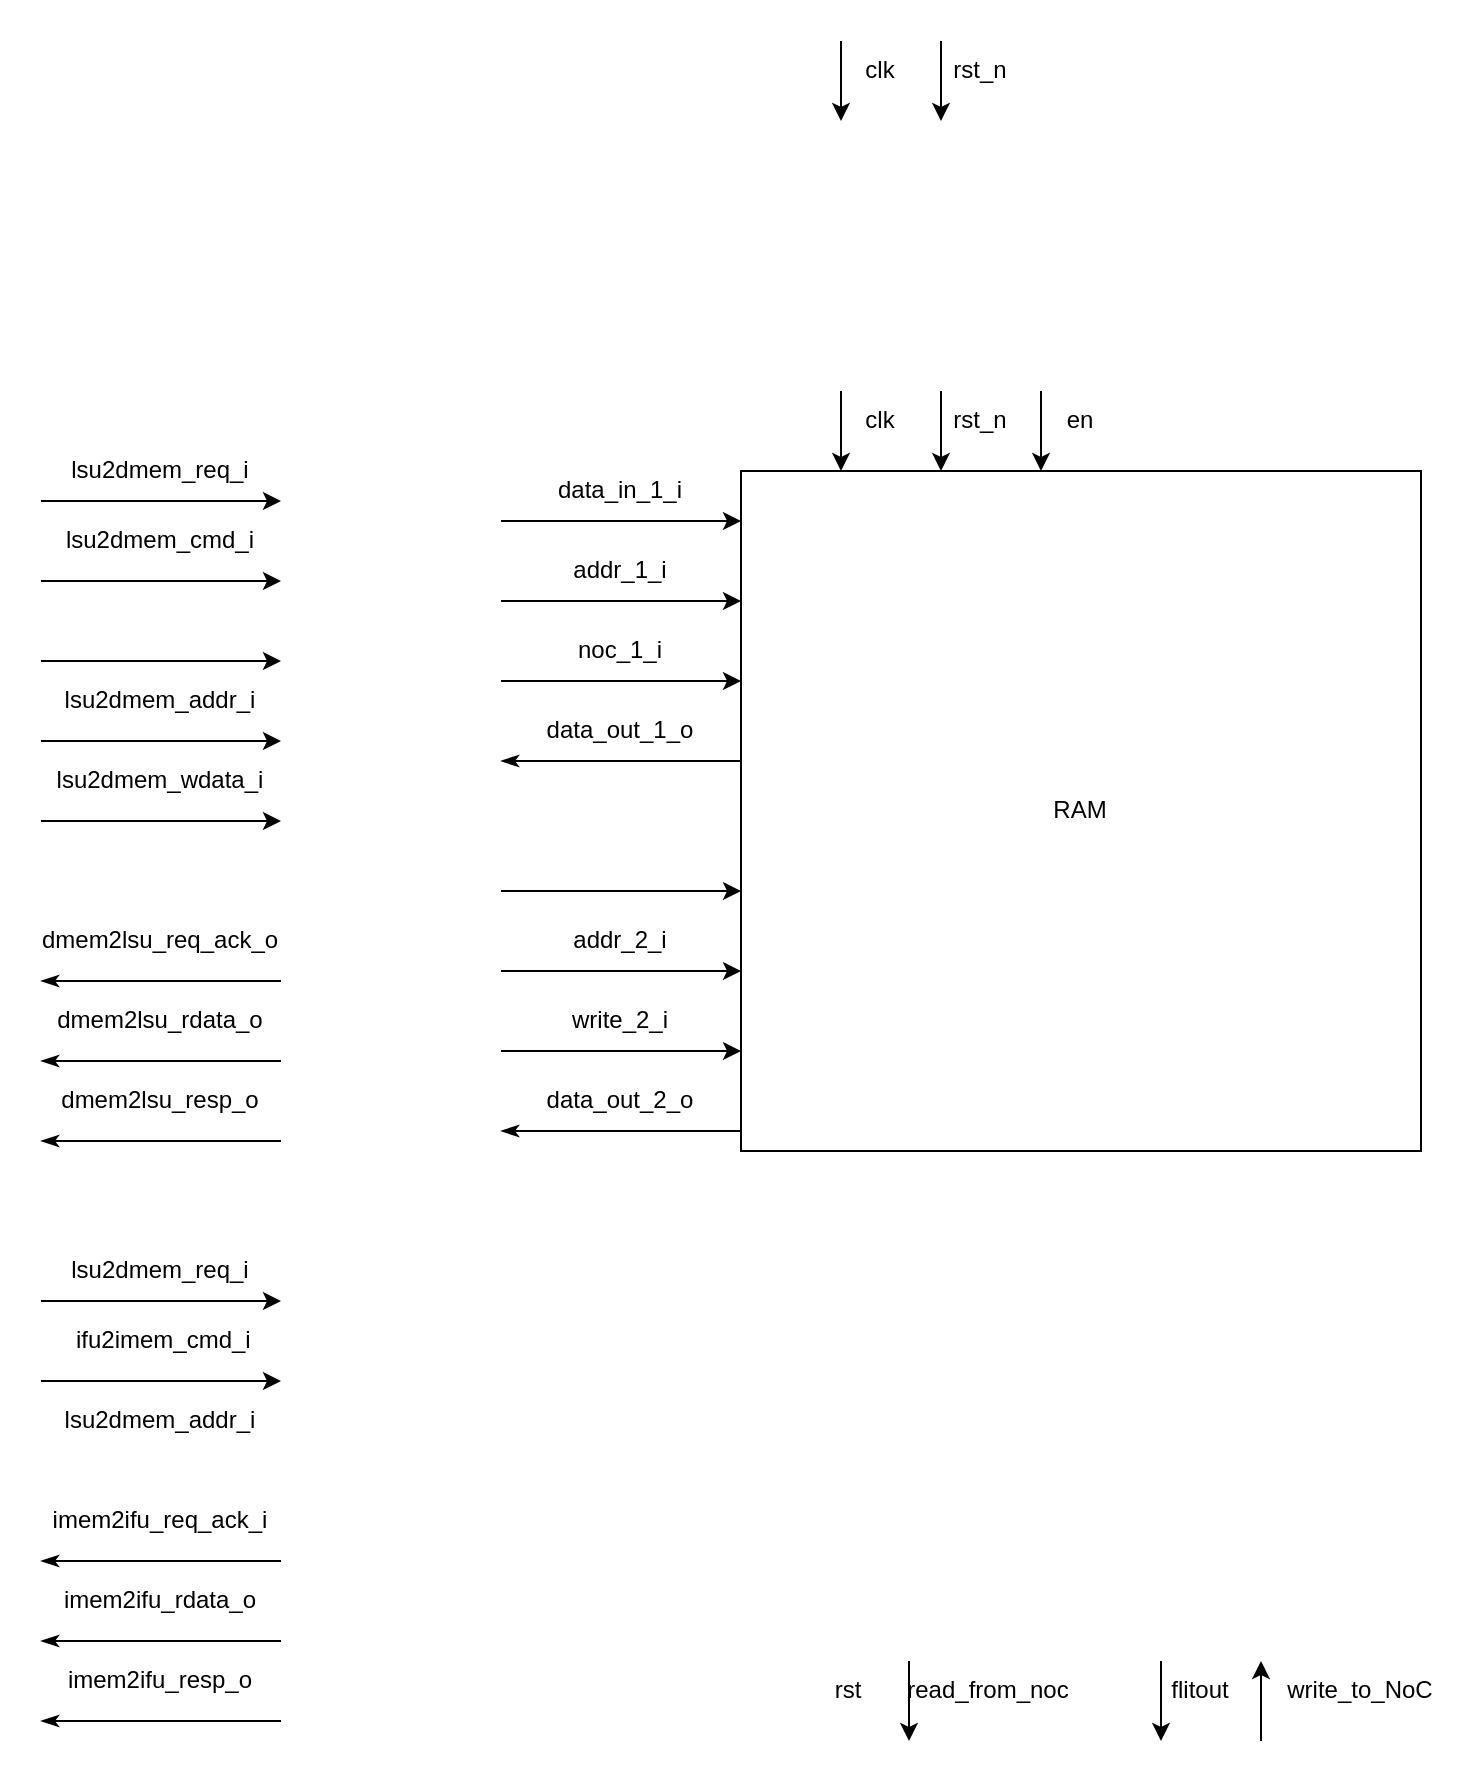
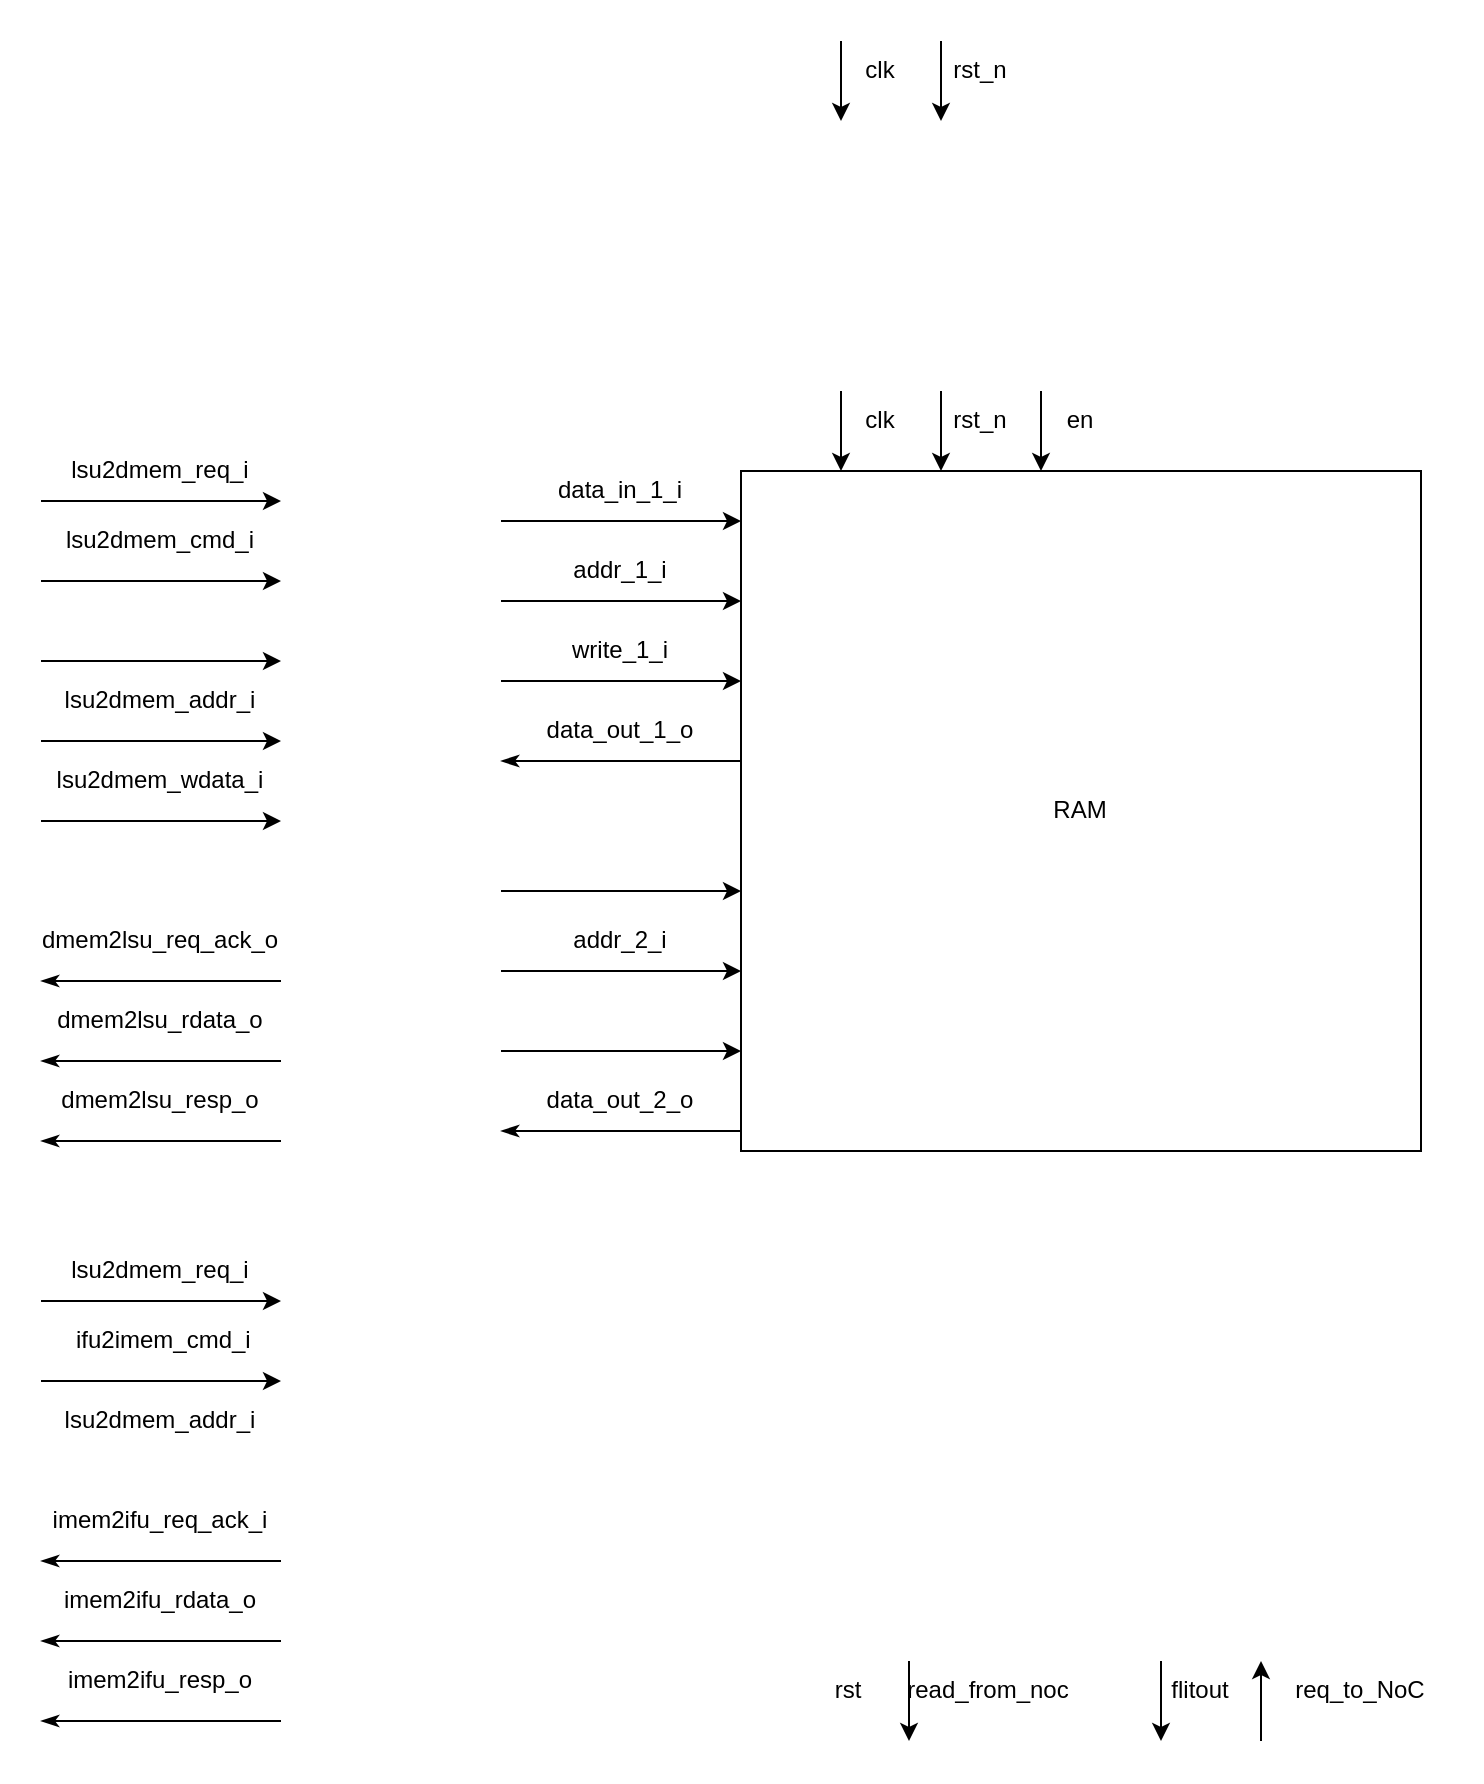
(621, 651) -> (621, 651)
(621, 1021) -> none
(1361, 1691) -> (1361, 1691)
